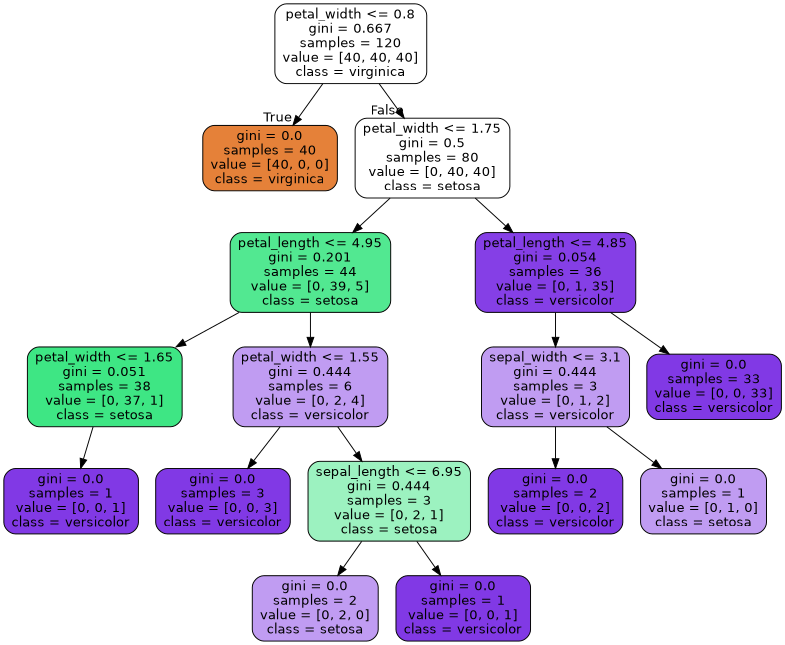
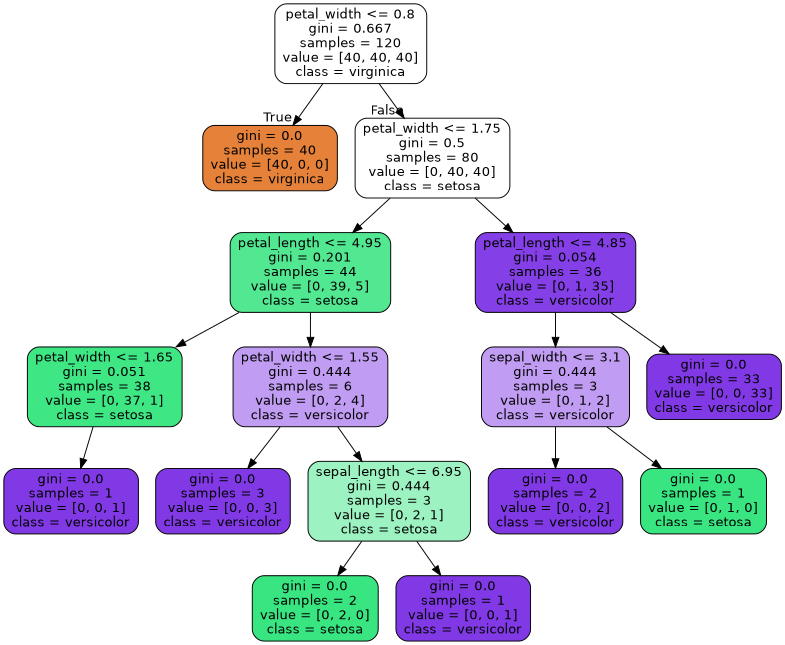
(704, 501) -> (704, 501)
(315, 608) -> (315, 608)
